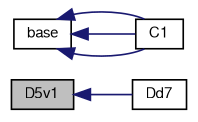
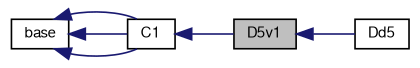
none -> (213, 34)
(160, 95) -> (382, 34)
